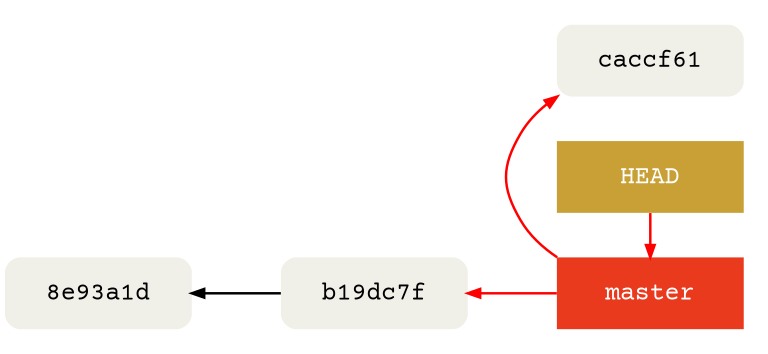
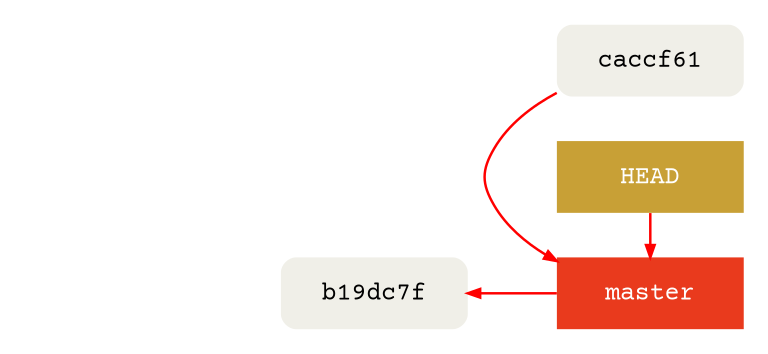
(507, 183) -> (485, 171)
(98, 293) -> none
